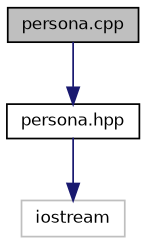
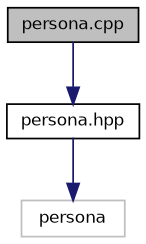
(73, 219) -> (73, 219)
